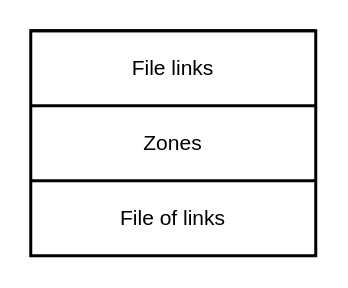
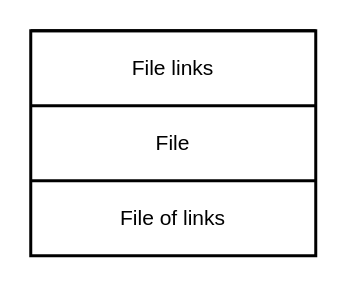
(173, 143) -> (173, 143)
